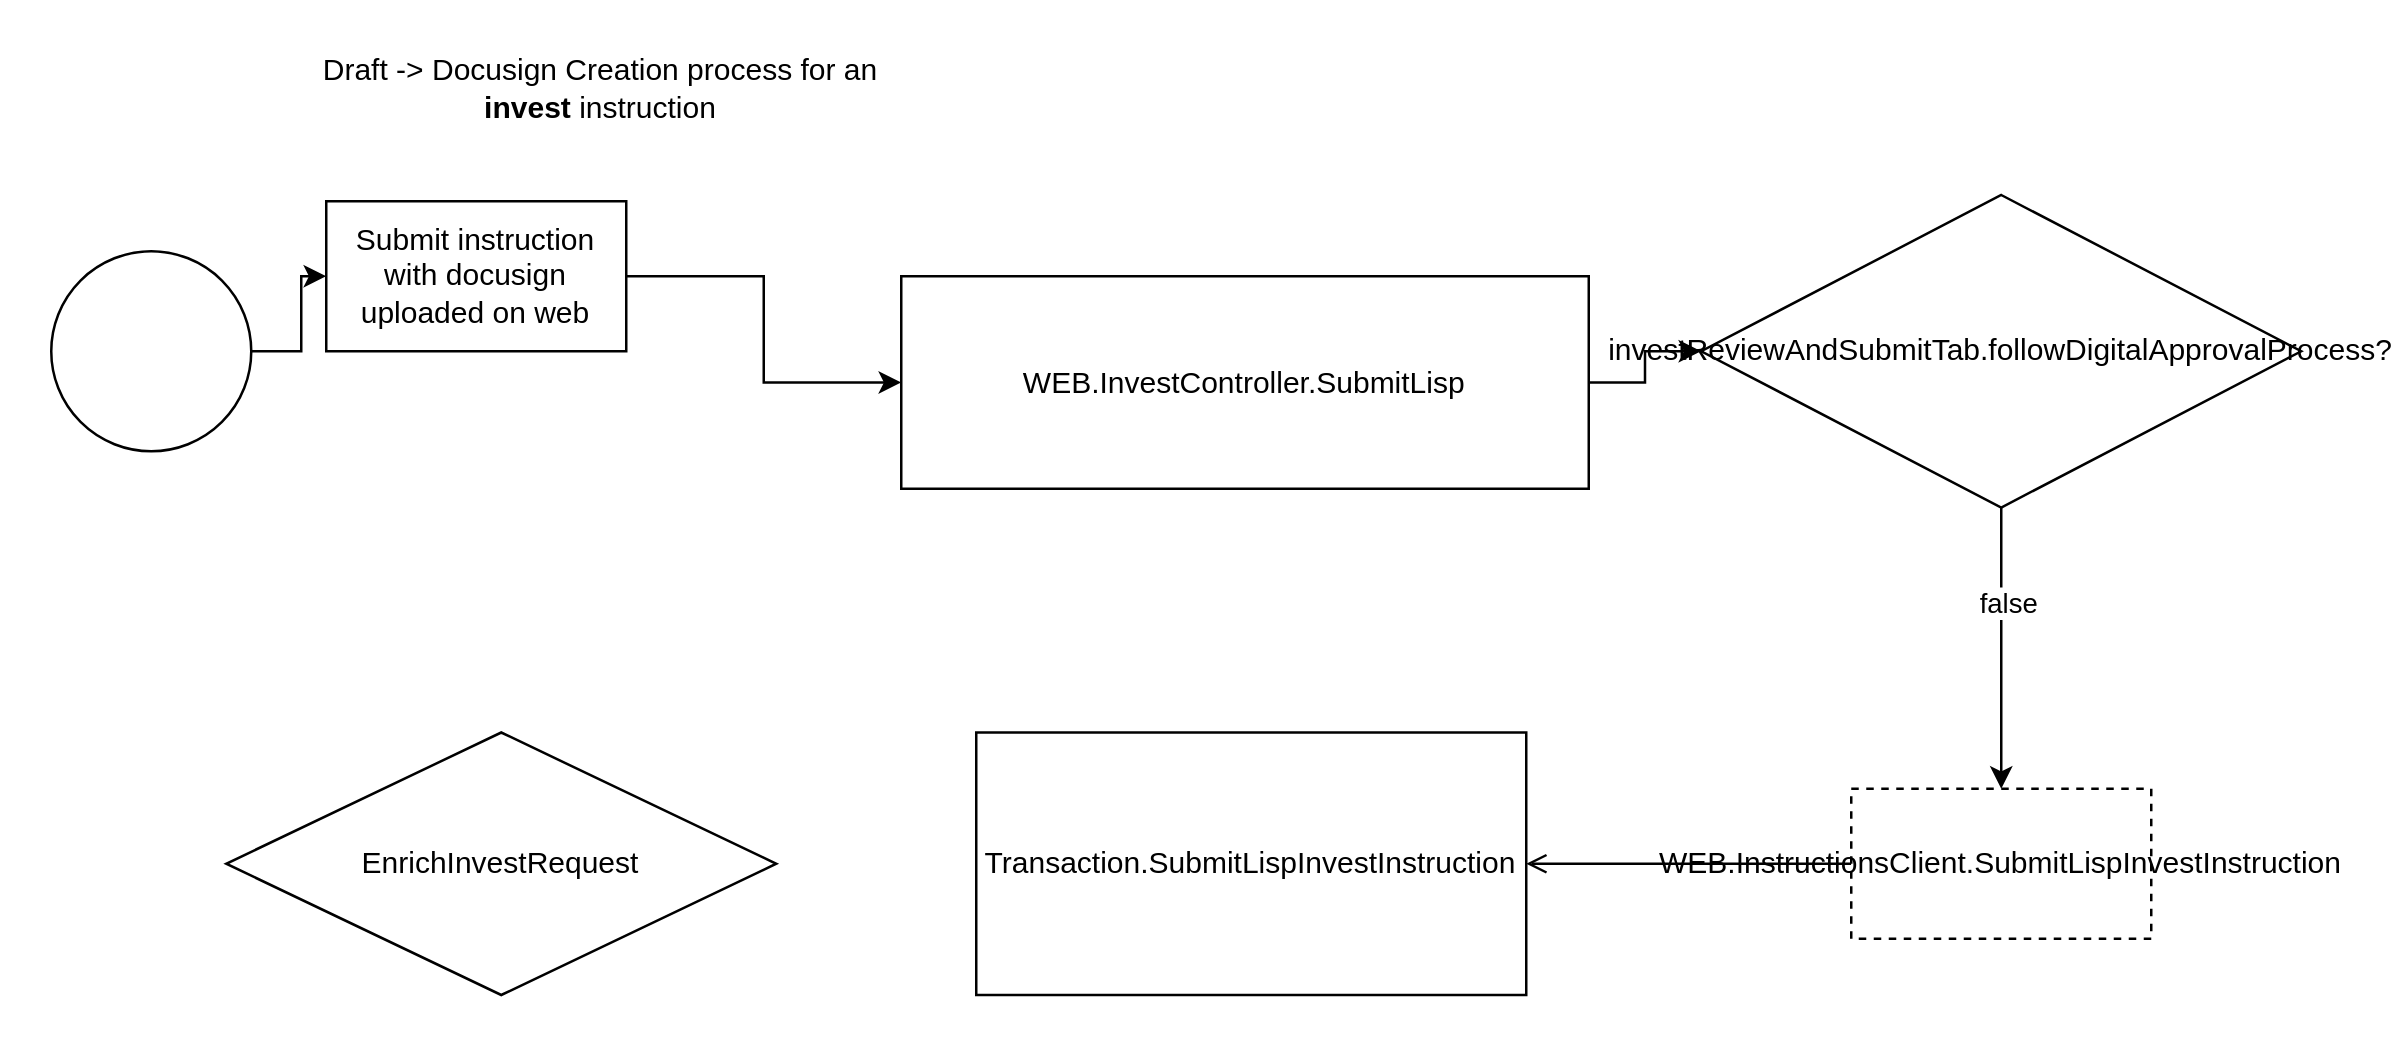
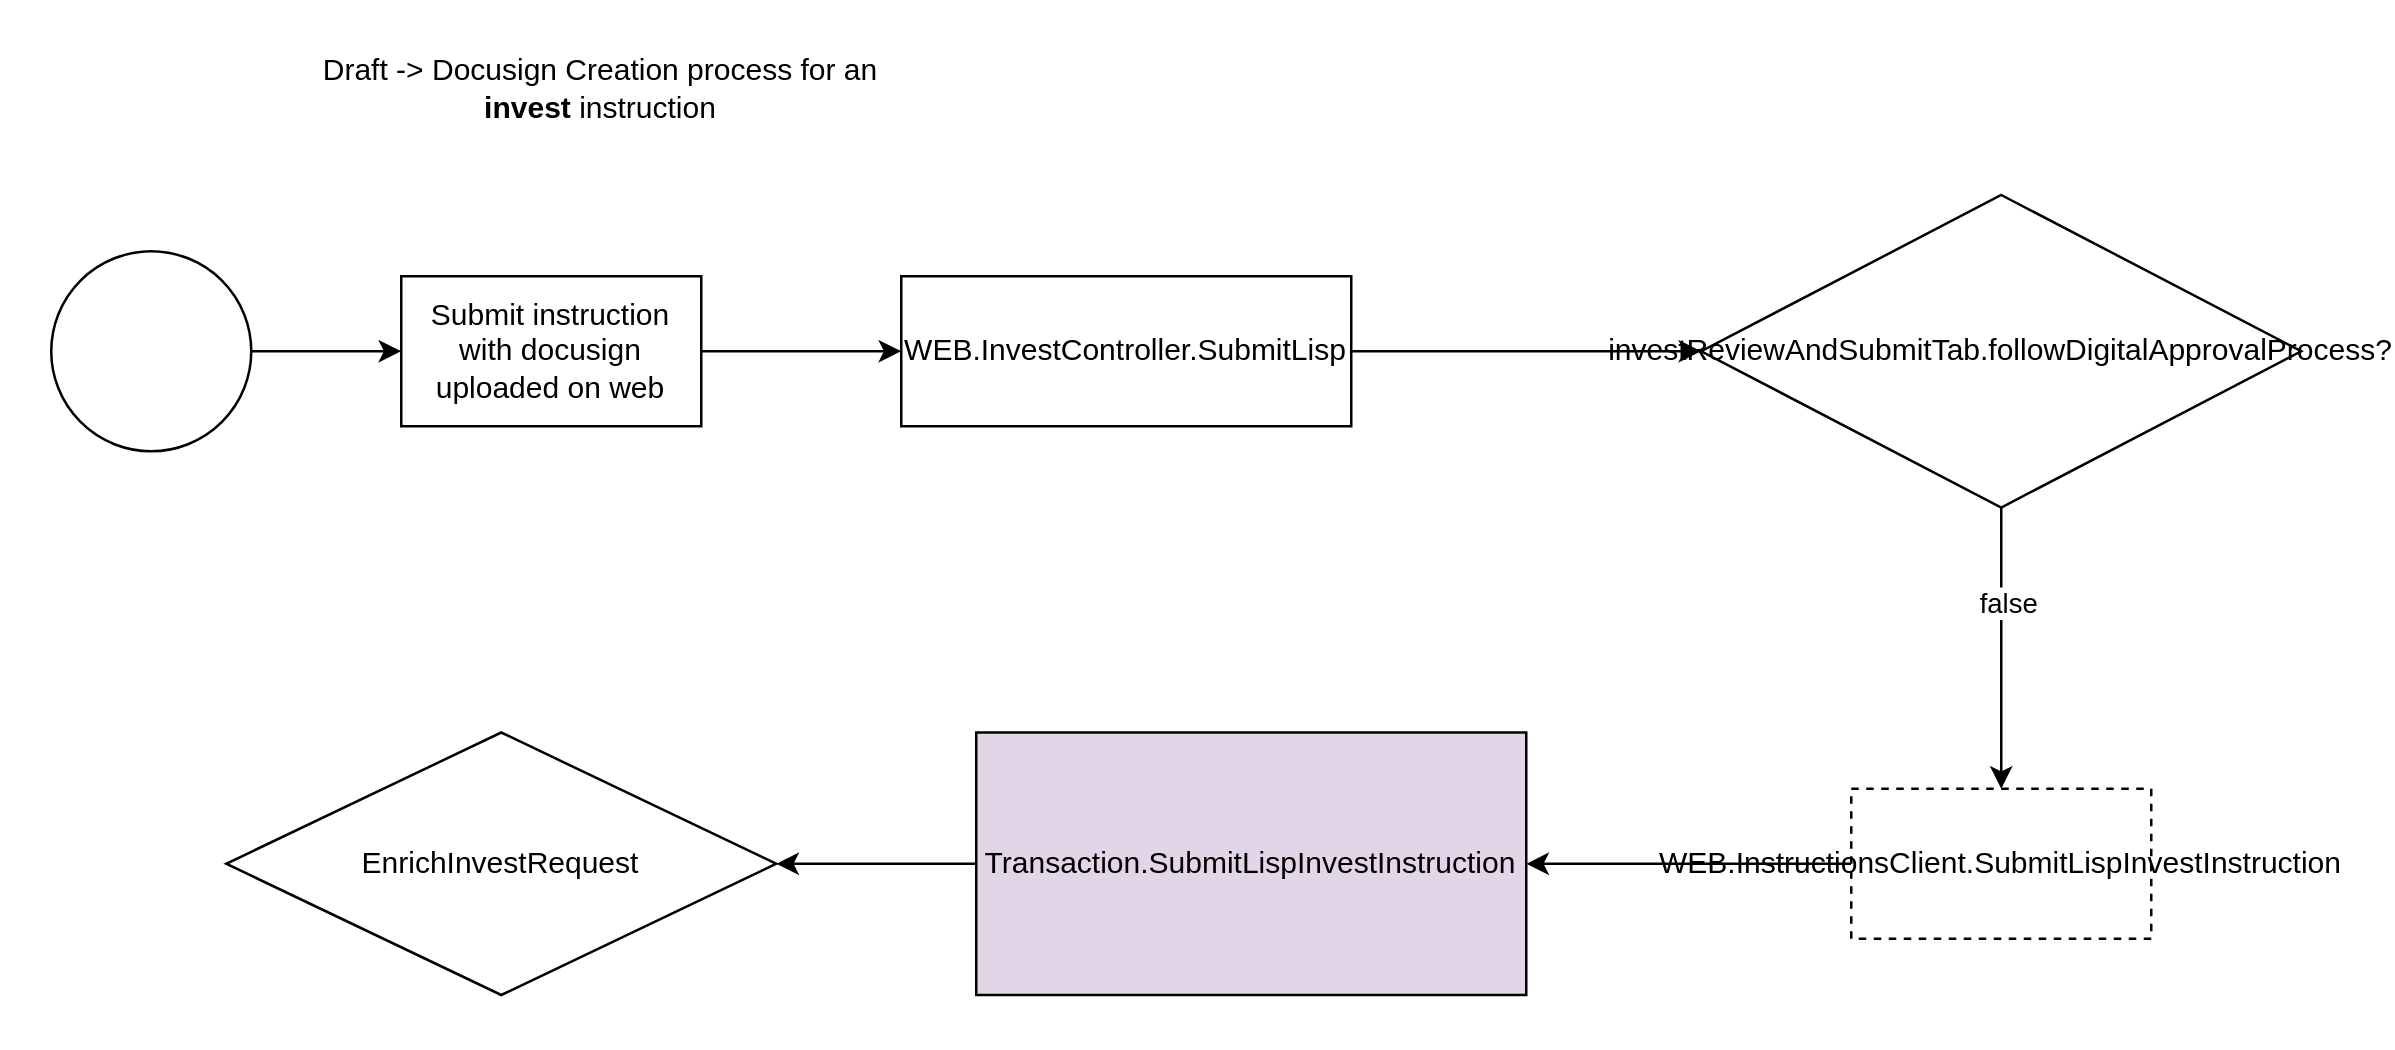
(476, 276) -> (551, 351)
(1245, 383) -> (1126, 351)
none -> (884, 864)
(1251, 864) -> (1251, 864)
(1540, 864) -> (1544, 864)
